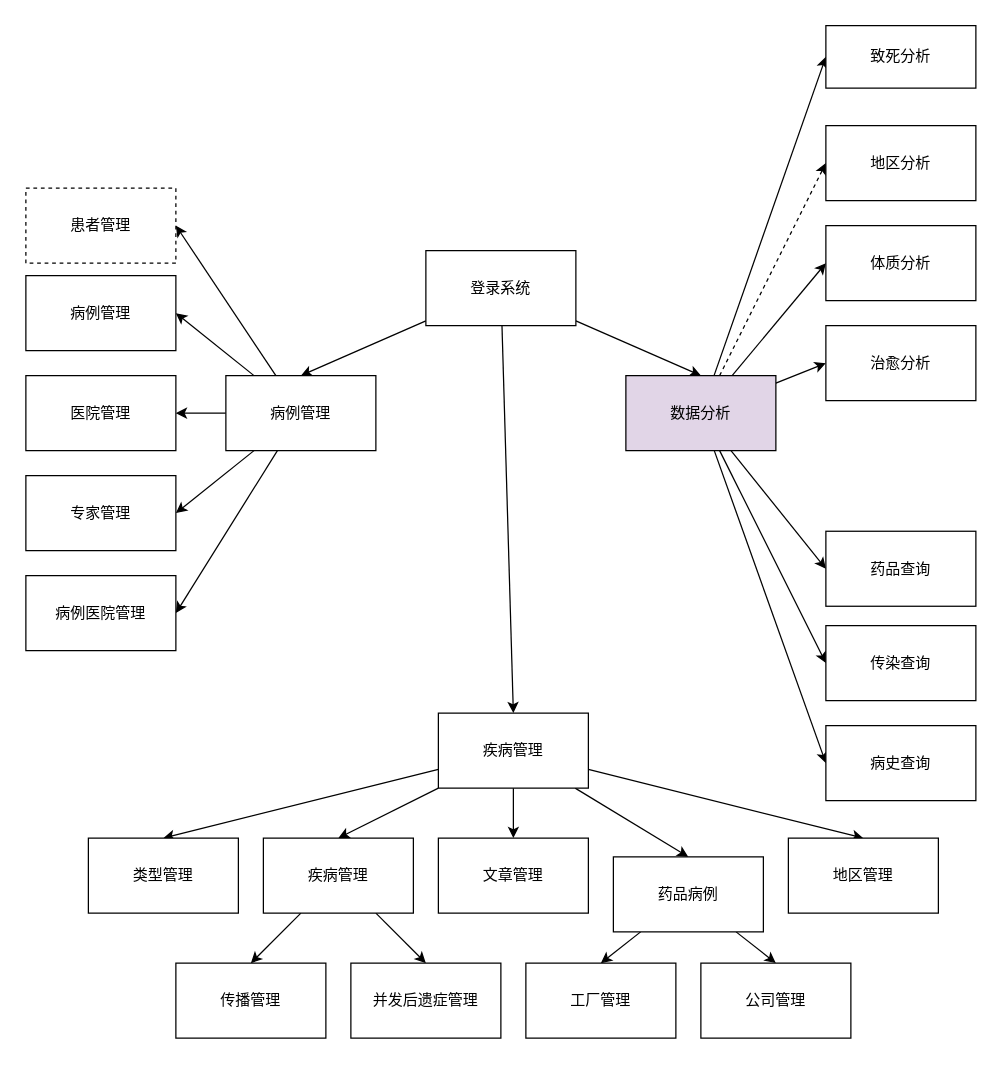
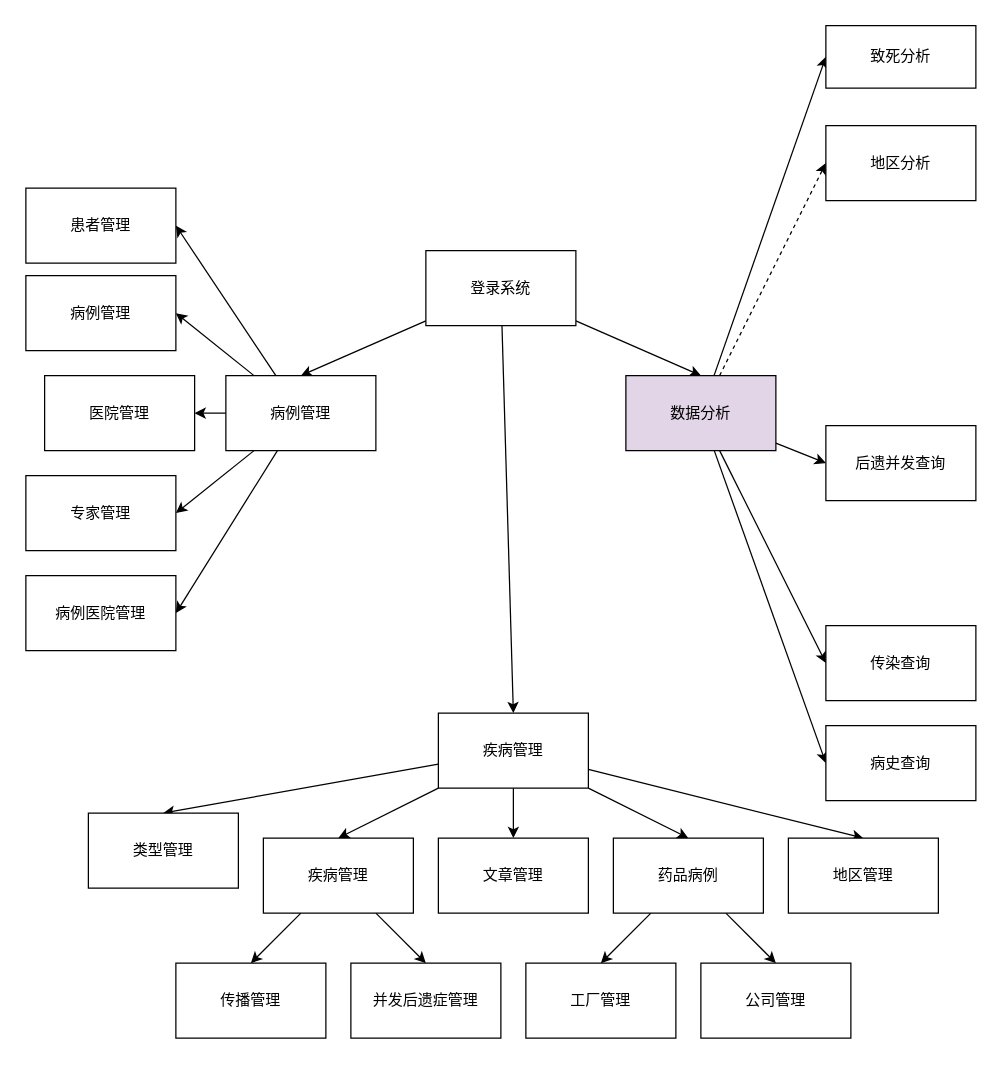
(101, 226) -> (101, 226)
(901, 263) -> none
(776, 322) -> none
(901, 363) -> none
(796, 375) -> none
(101, 413) -> (119, 413)
none -> (796, 451)
none -> (901, 463)
(775, 506) -> none
(901, 569) -> none
(163, 876) -> (163, 851)
(688, 894) -> (688, 876)
